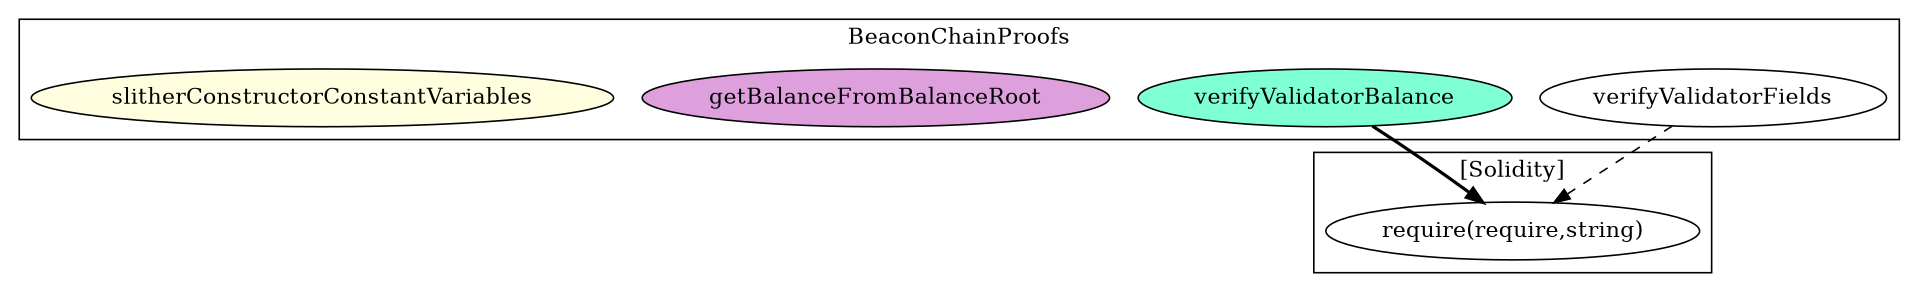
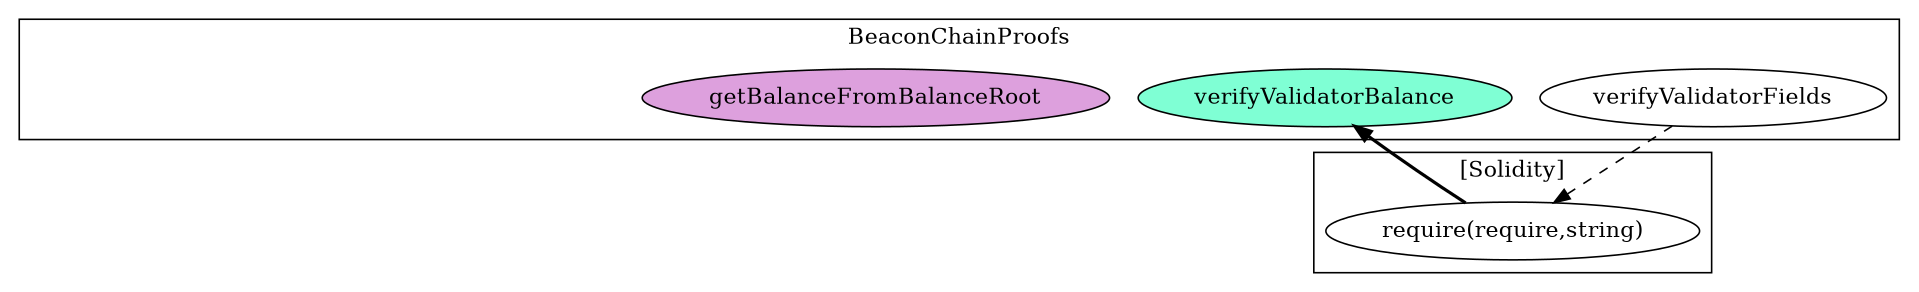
(322, 98) -> none
(1429, 164) -> (1417, 170)
